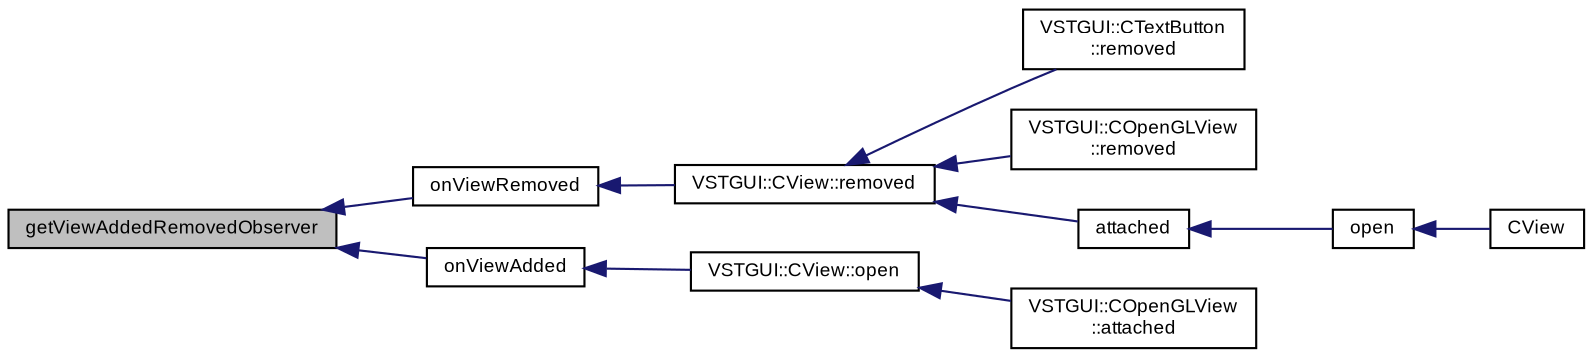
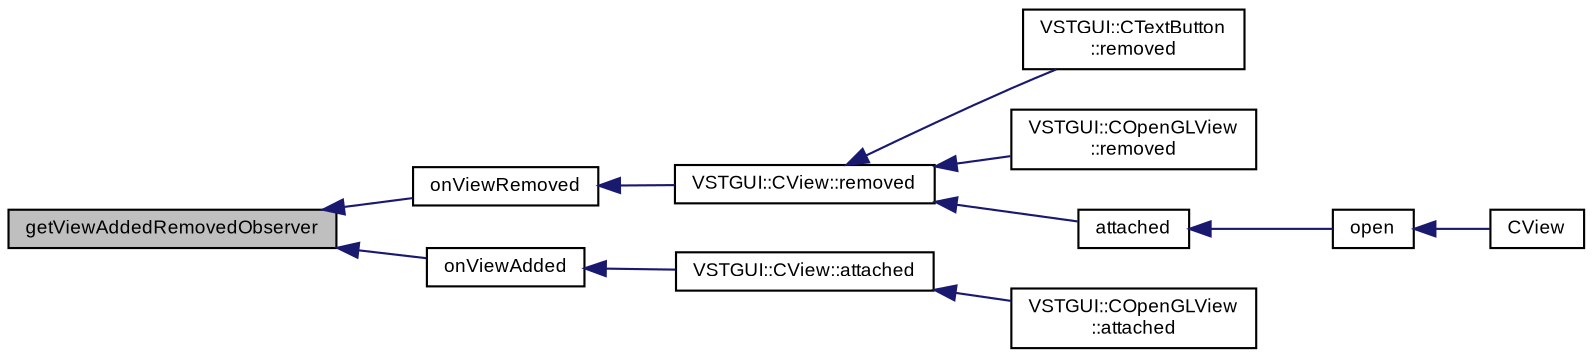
(805, 271) -> (805, 271)
